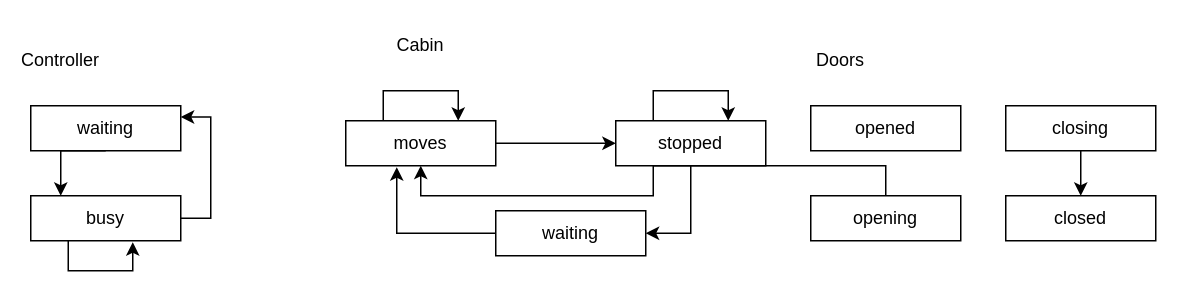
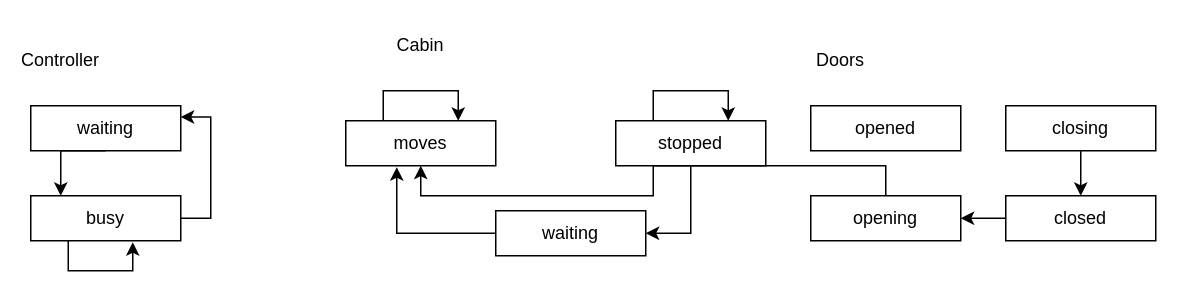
(551, 143) -> none
none -> (978, 218)
